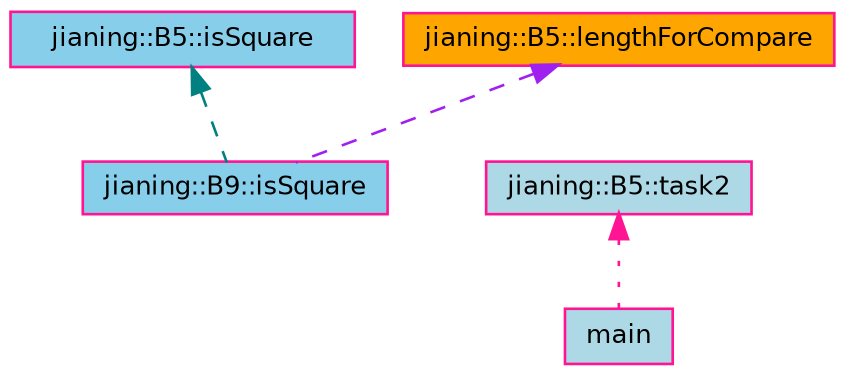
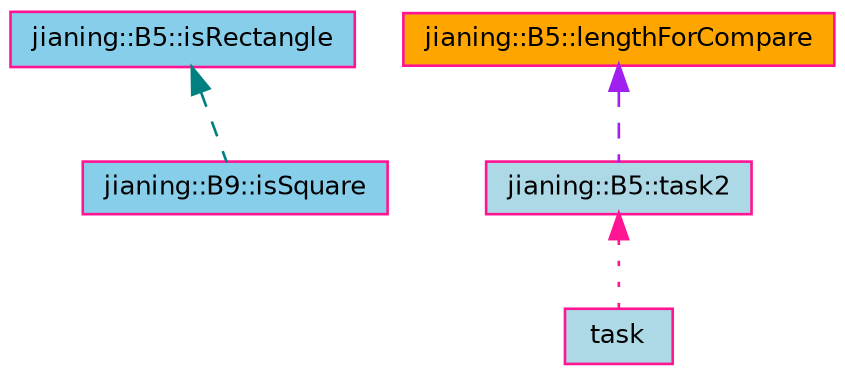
(183, 39) -> (183, 39)
(415, 118) -> (619, 127)
(619, 336) -> (619, 336)
